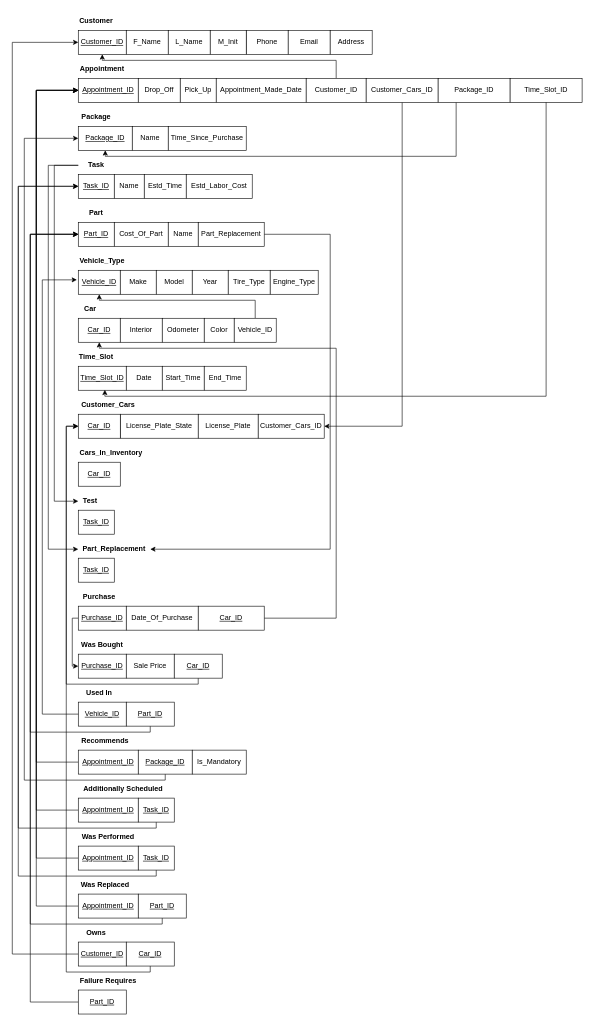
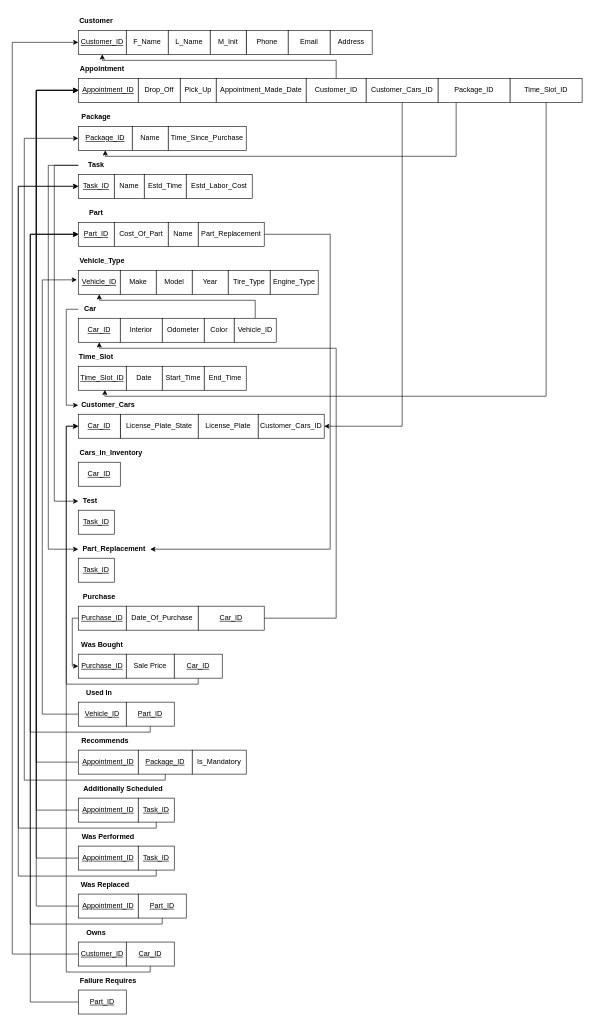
none -> (68, 405)
